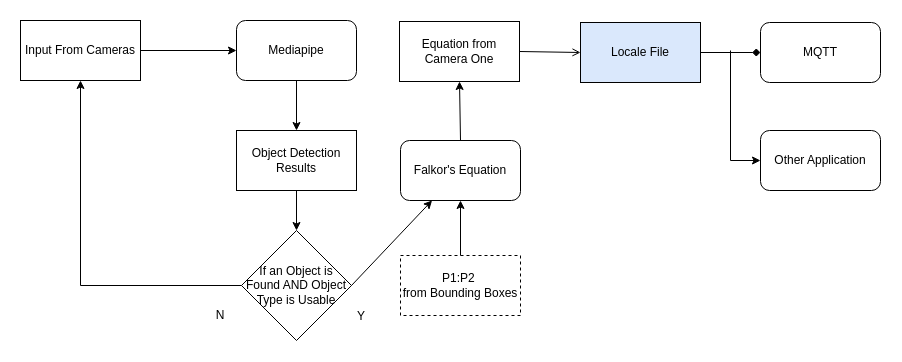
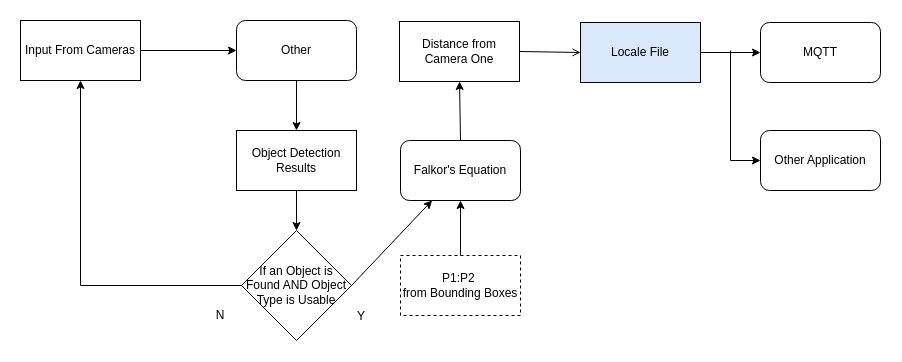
(297, 51) -> (297, 51)
(460, 52) -> (460, 52)
(752, 53) -> (752, 53)
